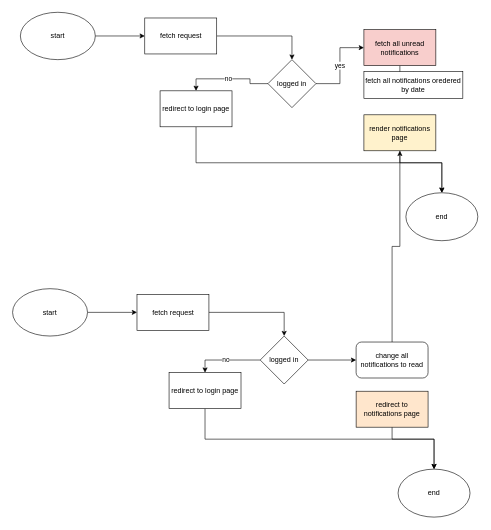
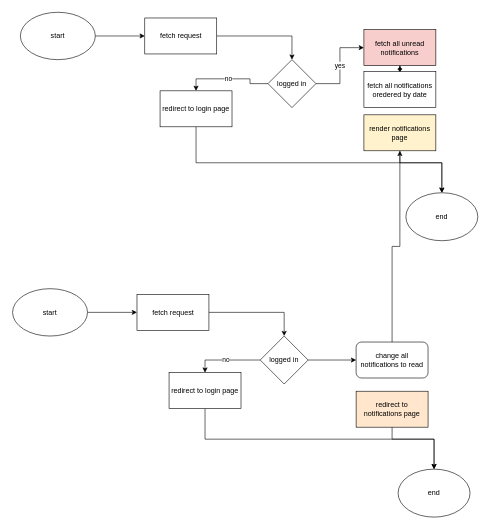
(413, 85) -> (400, 90)
